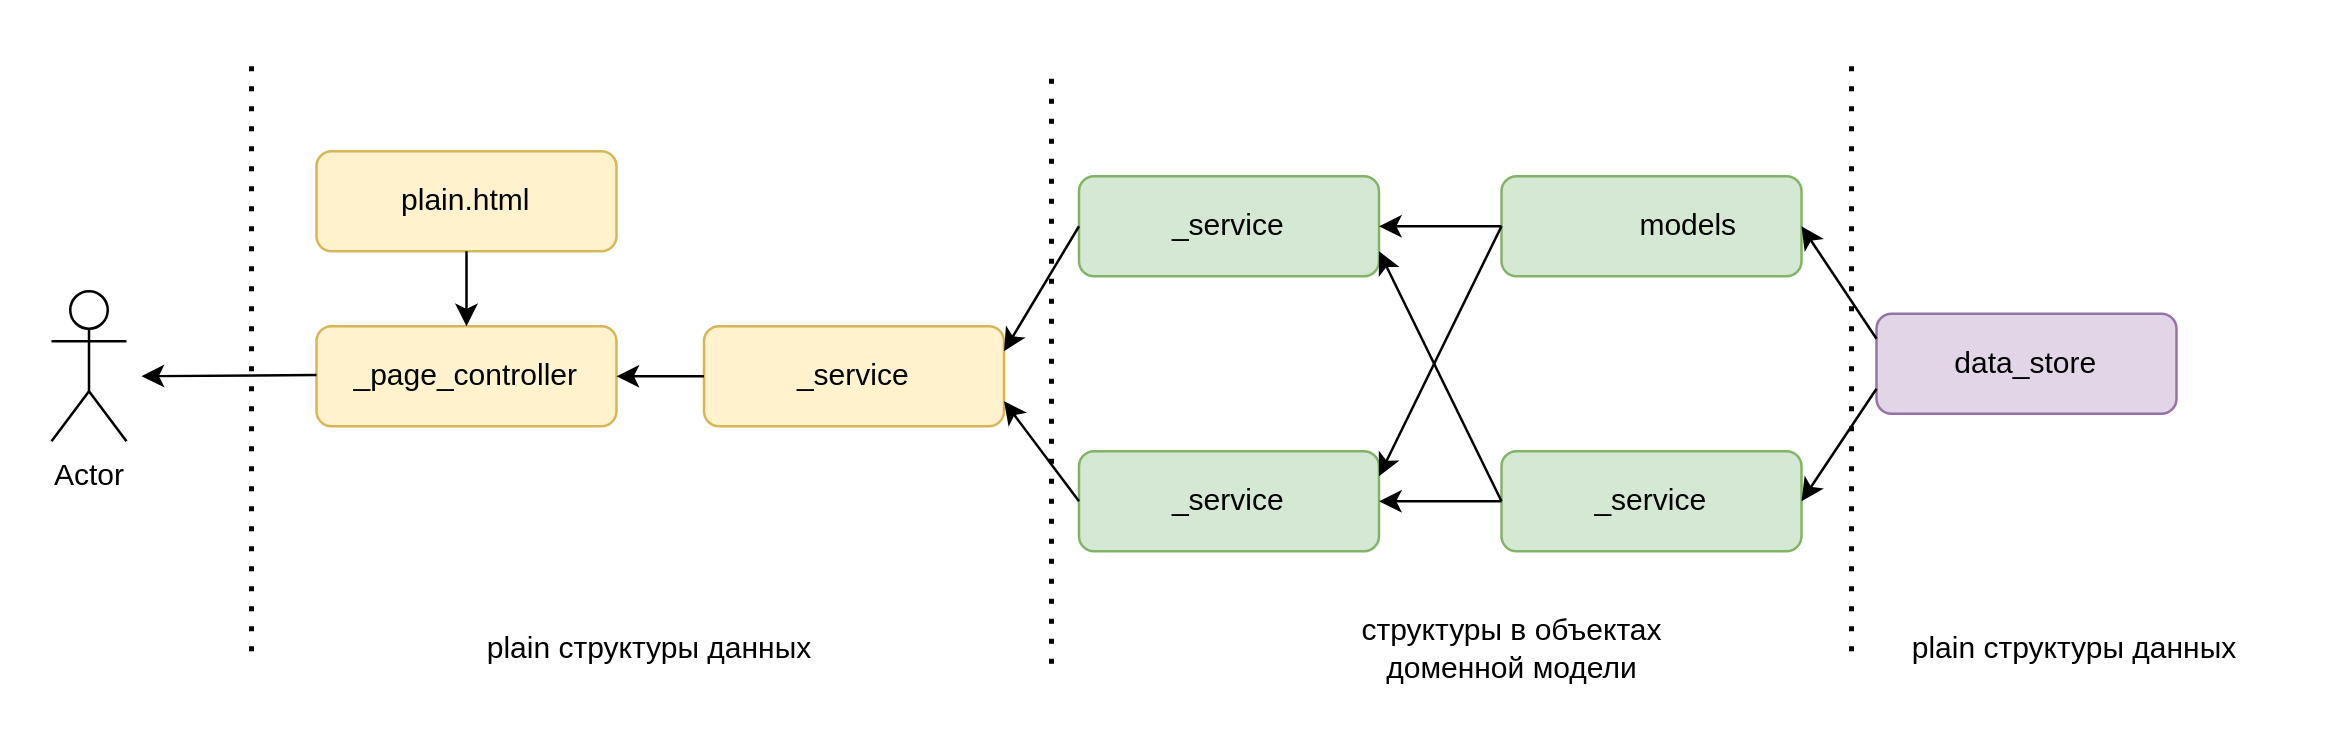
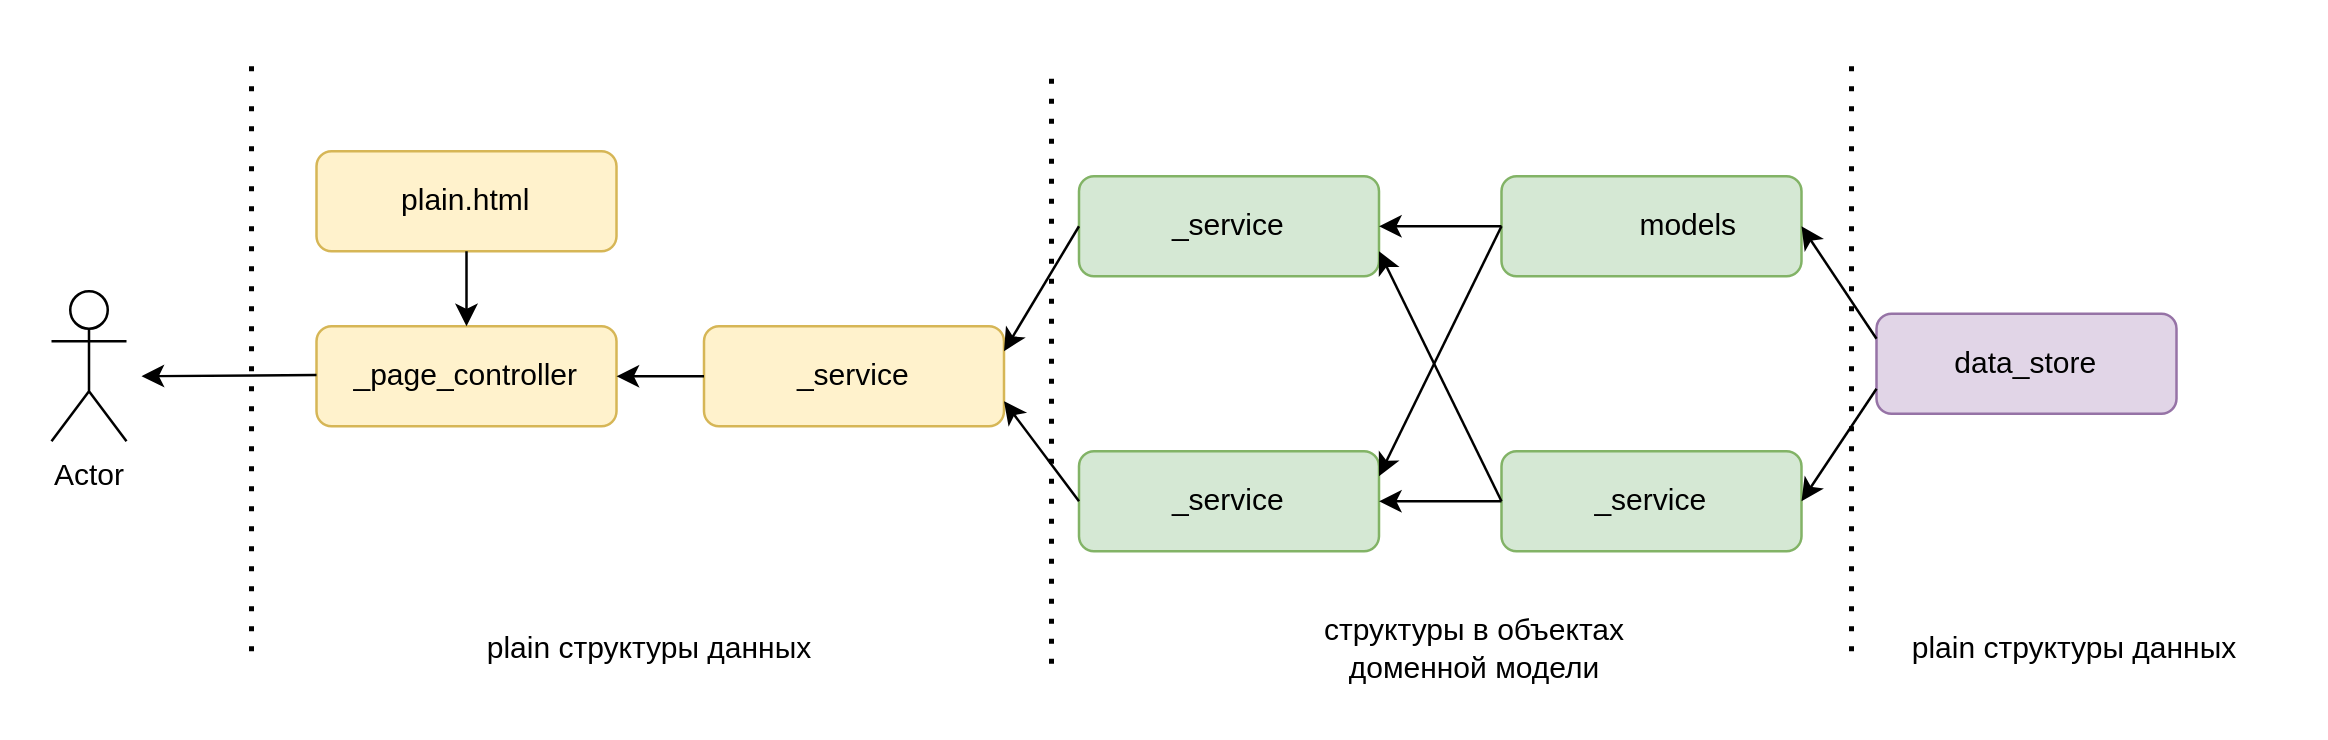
(1513, 649) -> (1475, 649)
